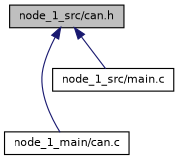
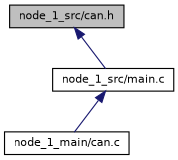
(42, 85) -> (86, 116)
